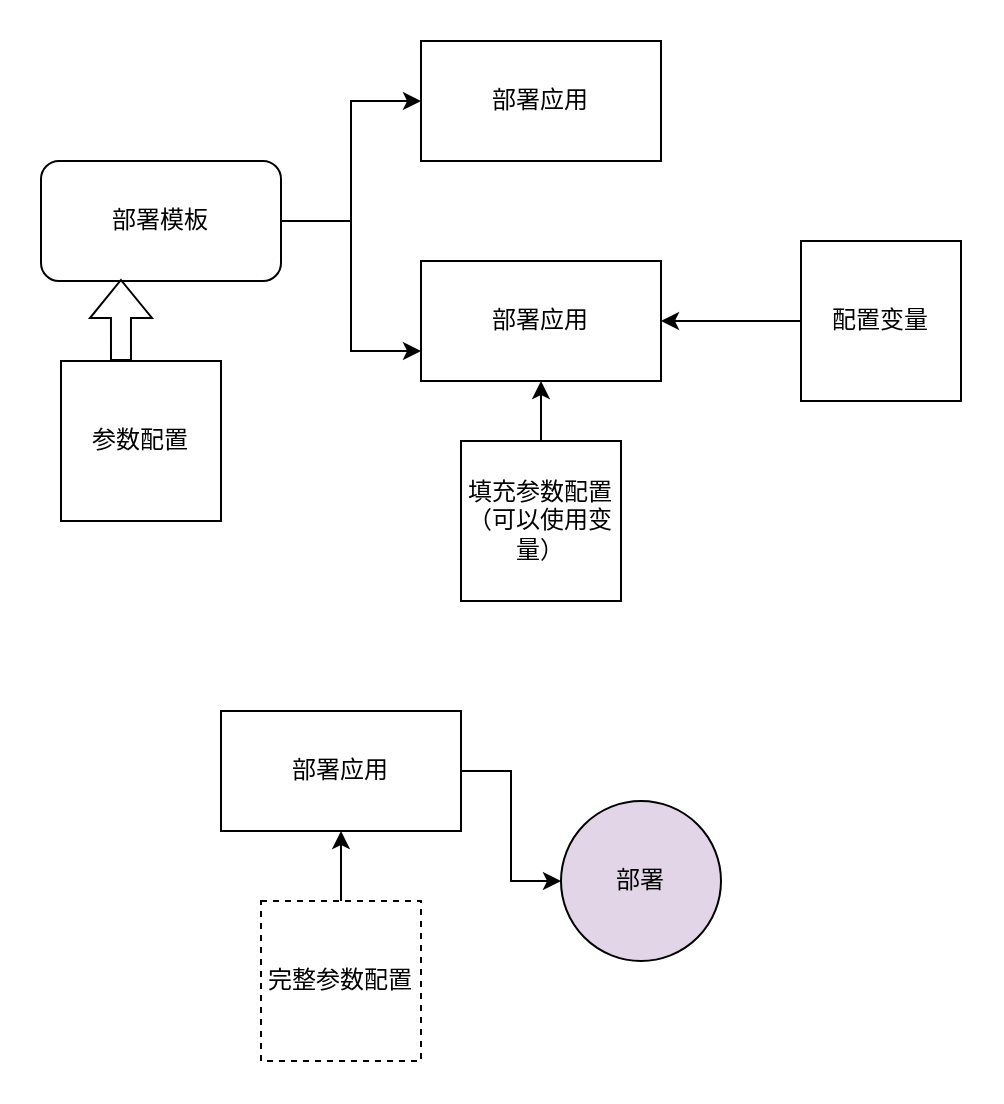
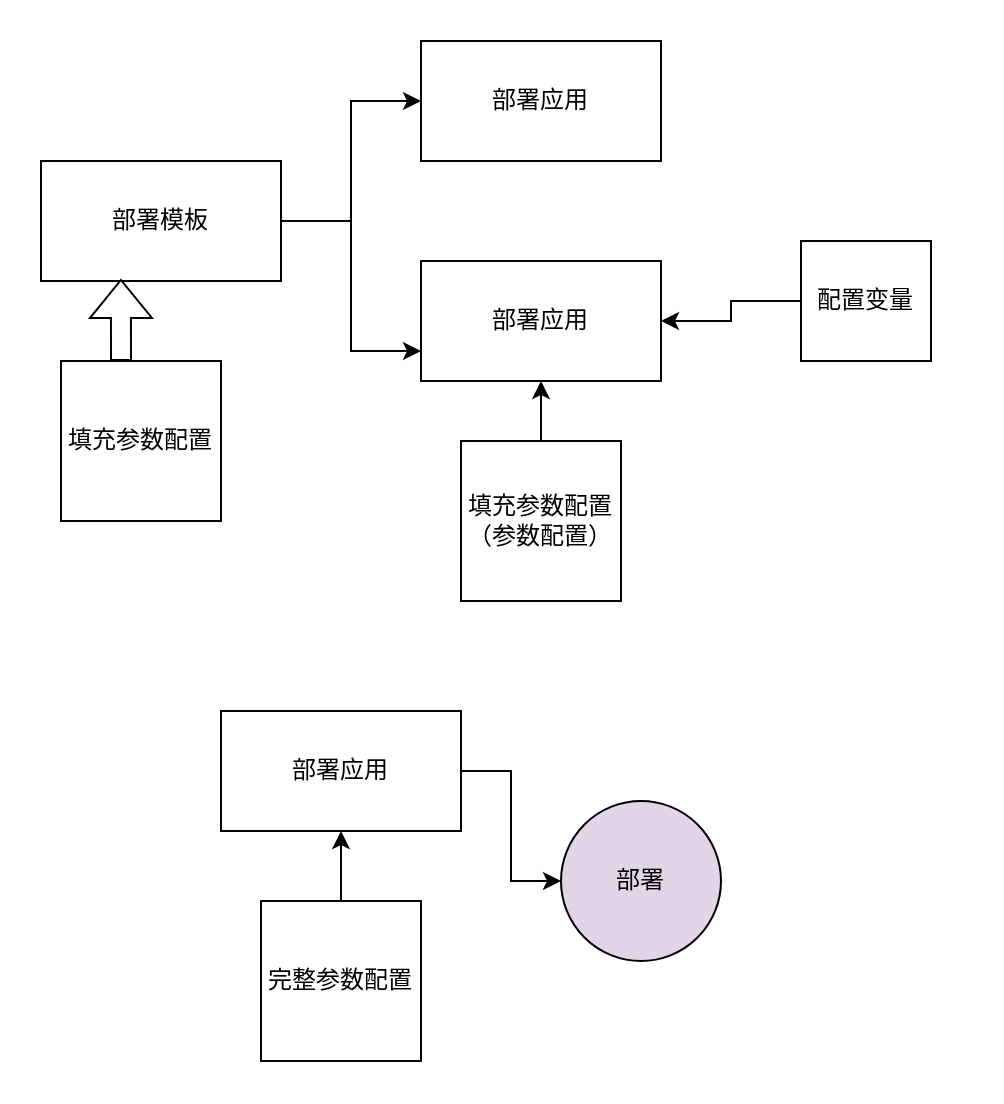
(161, 221) -> (161, 221)
(881, 321) -> (866, 301)
(141, 441) -> (141, 441)
(541, 521) -> (541, 521)
(341, 981) -> (341, 981)
